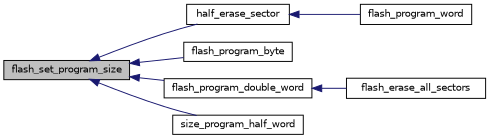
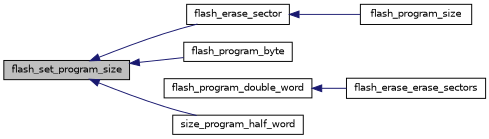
(238, 14) -> (238, 14)
(416, 14) -> (416, 14)
(152, 79) -> none
(416, 88) -> (416, 88)
